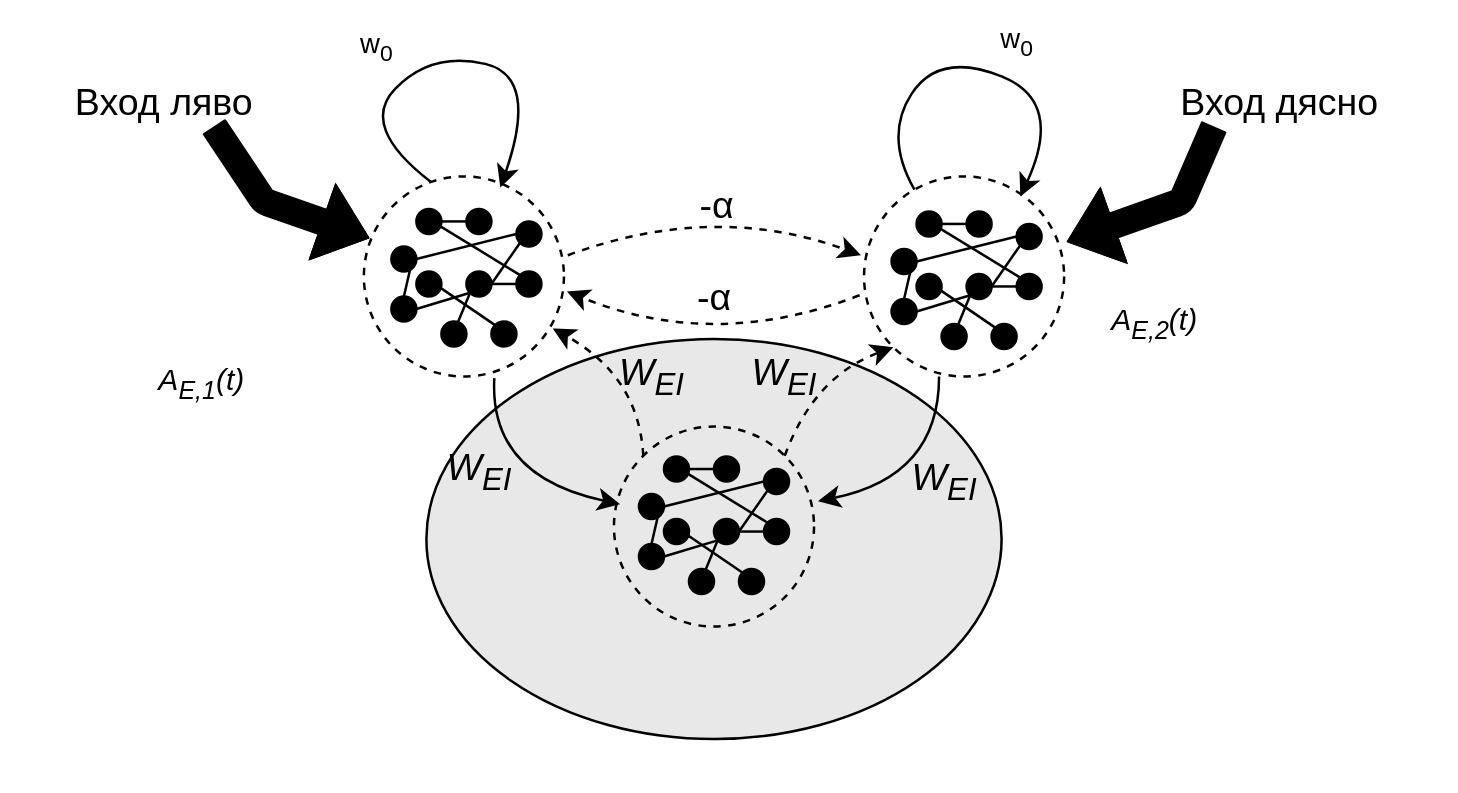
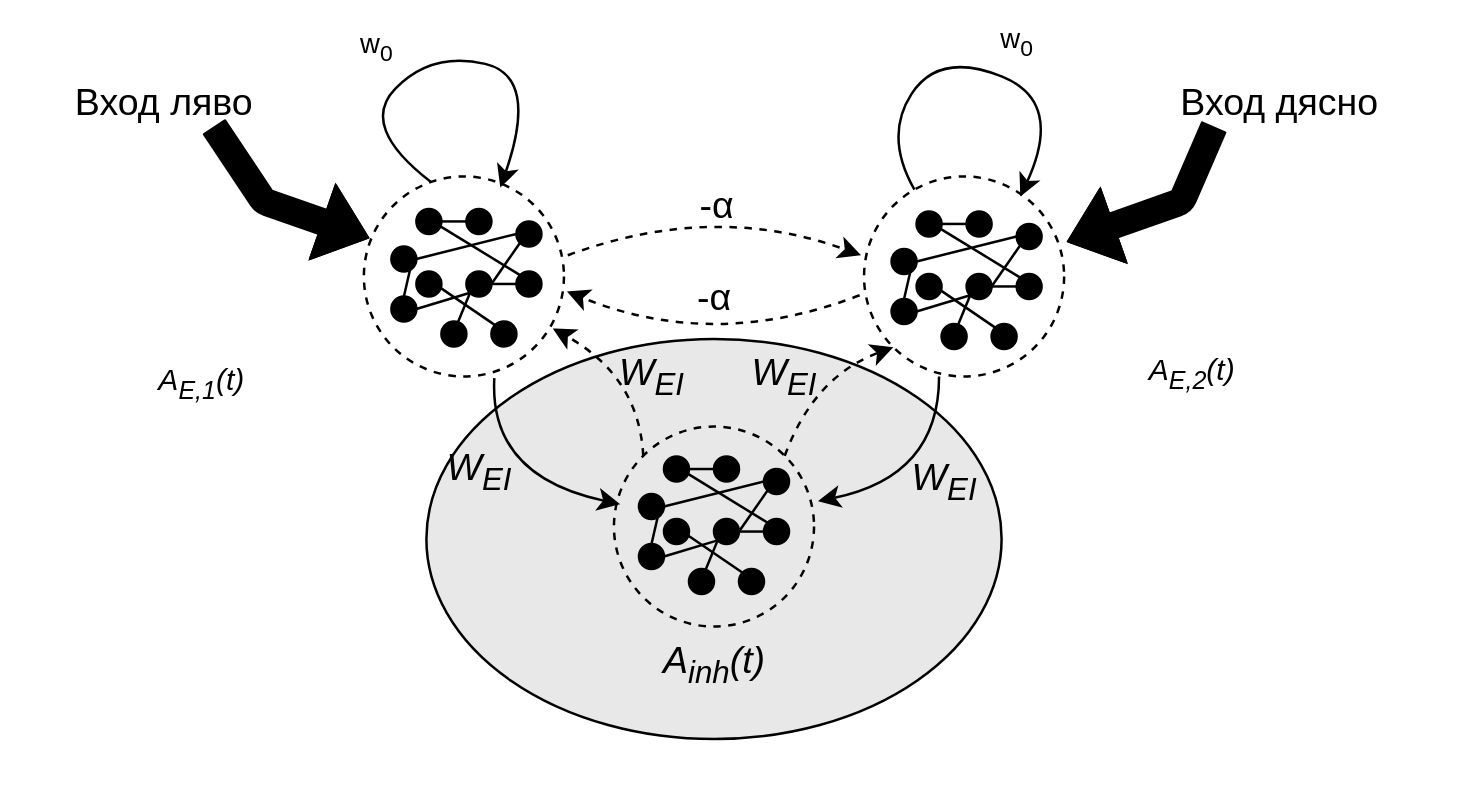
(1154, 324) -> (1191, 374)
none -> (714, 664)
